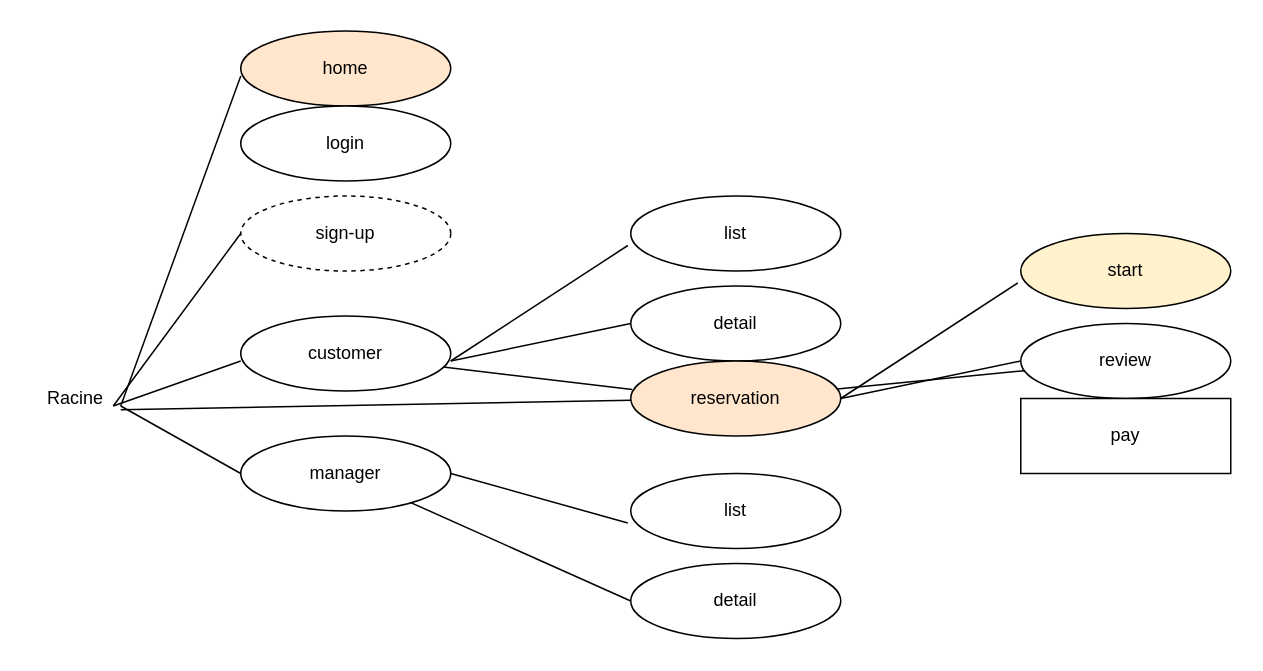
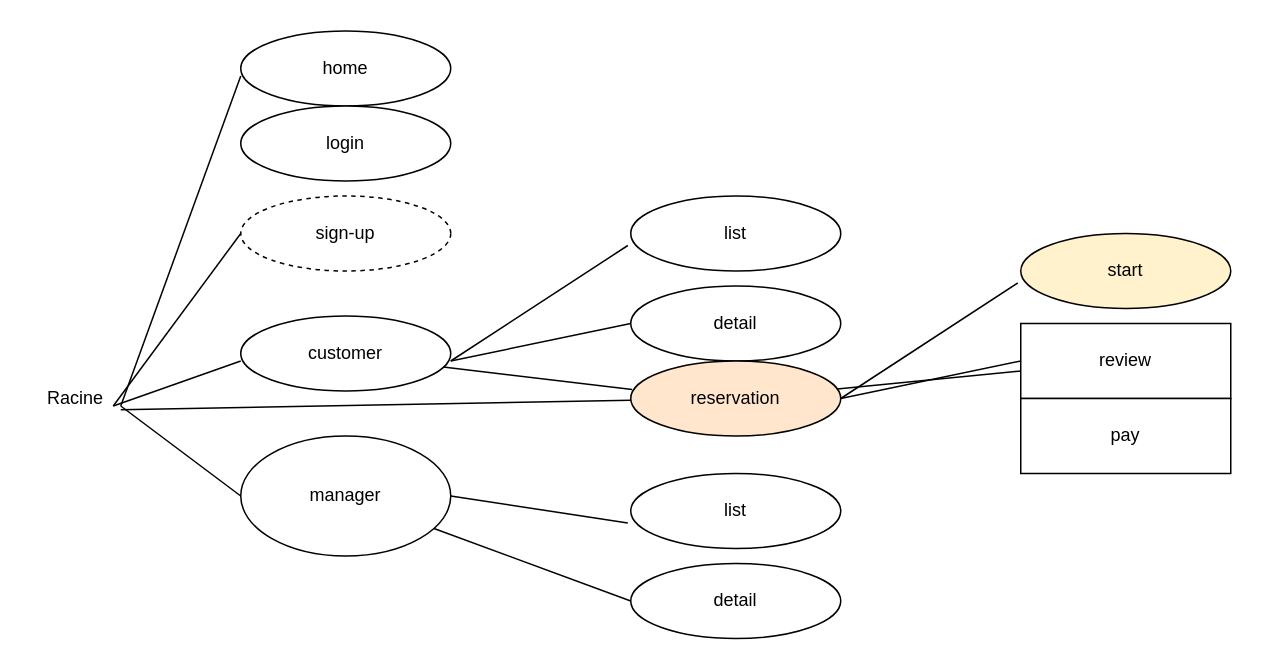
(346, 68) -> (346, 68)
(1126, 361) -> (1126, 361)
(346, 473) -> (346, 496)
